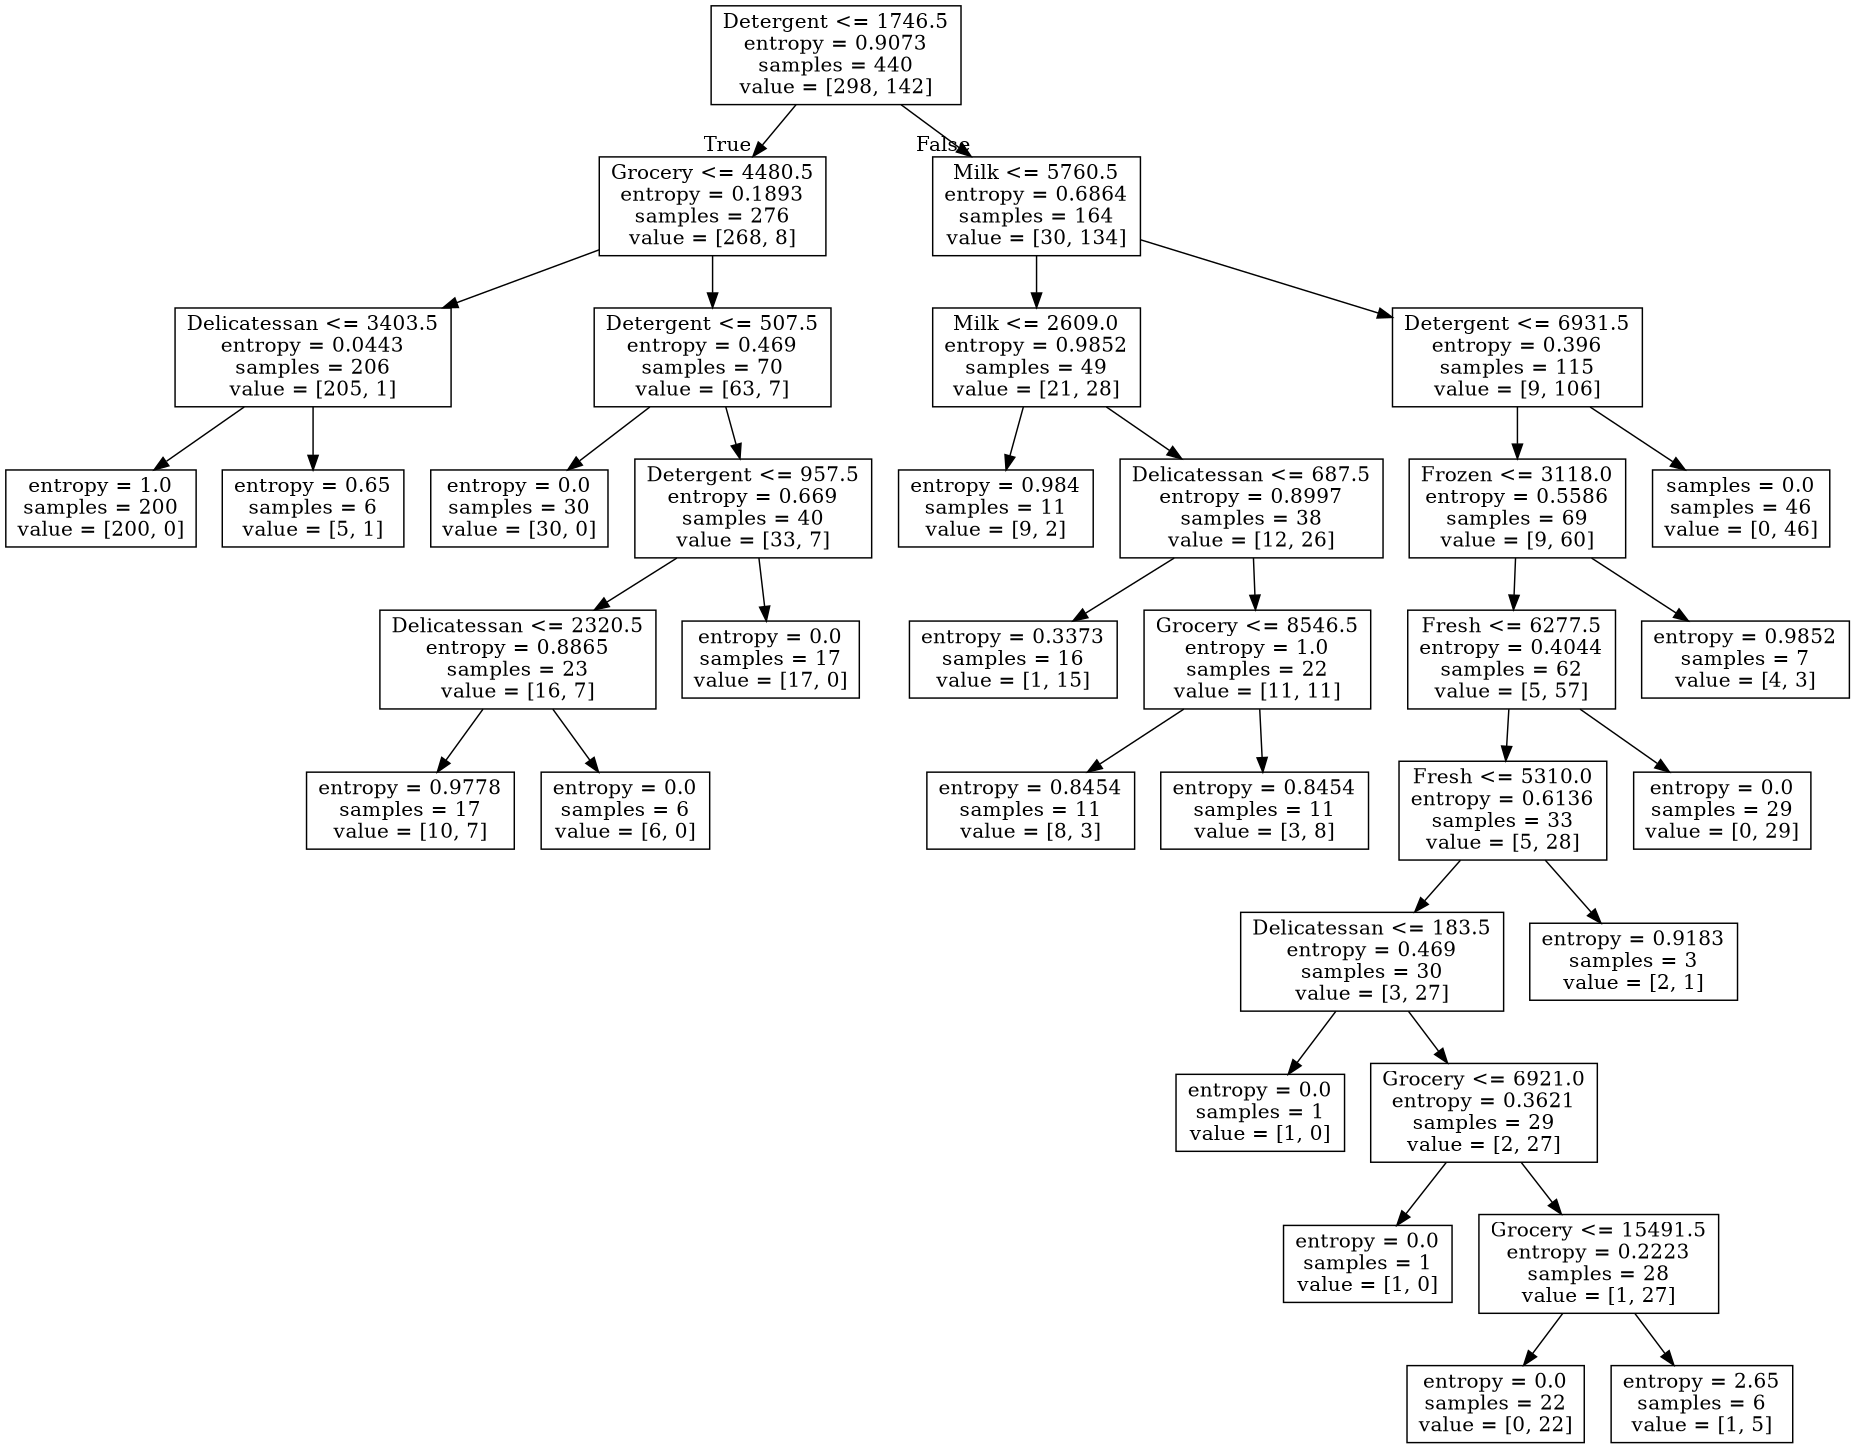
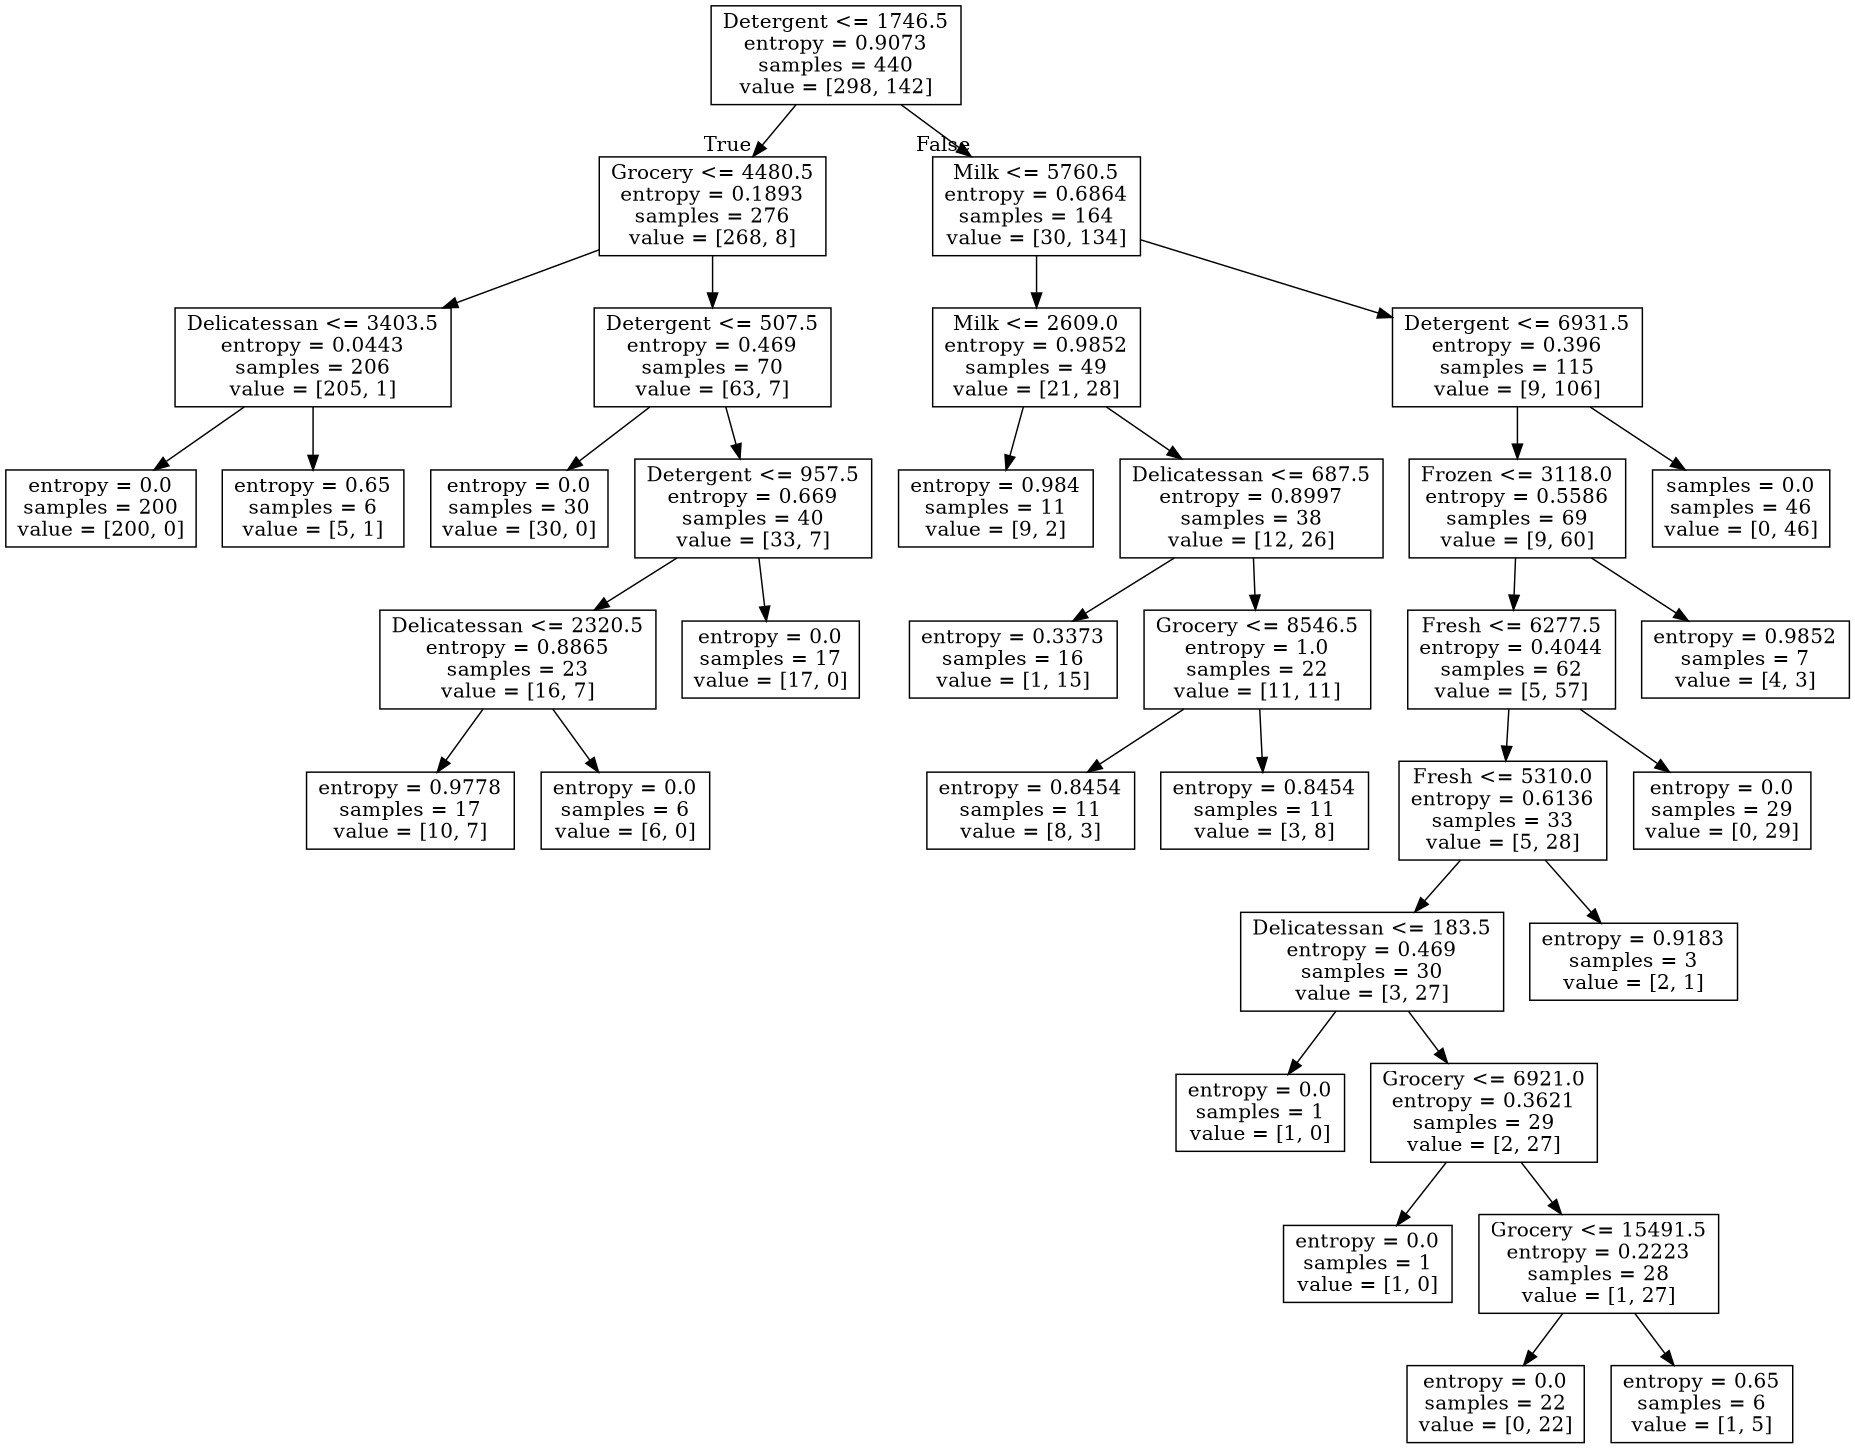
(101, 508) -> (101, 508)
(1702, 1404) -> (1702, 1404)
